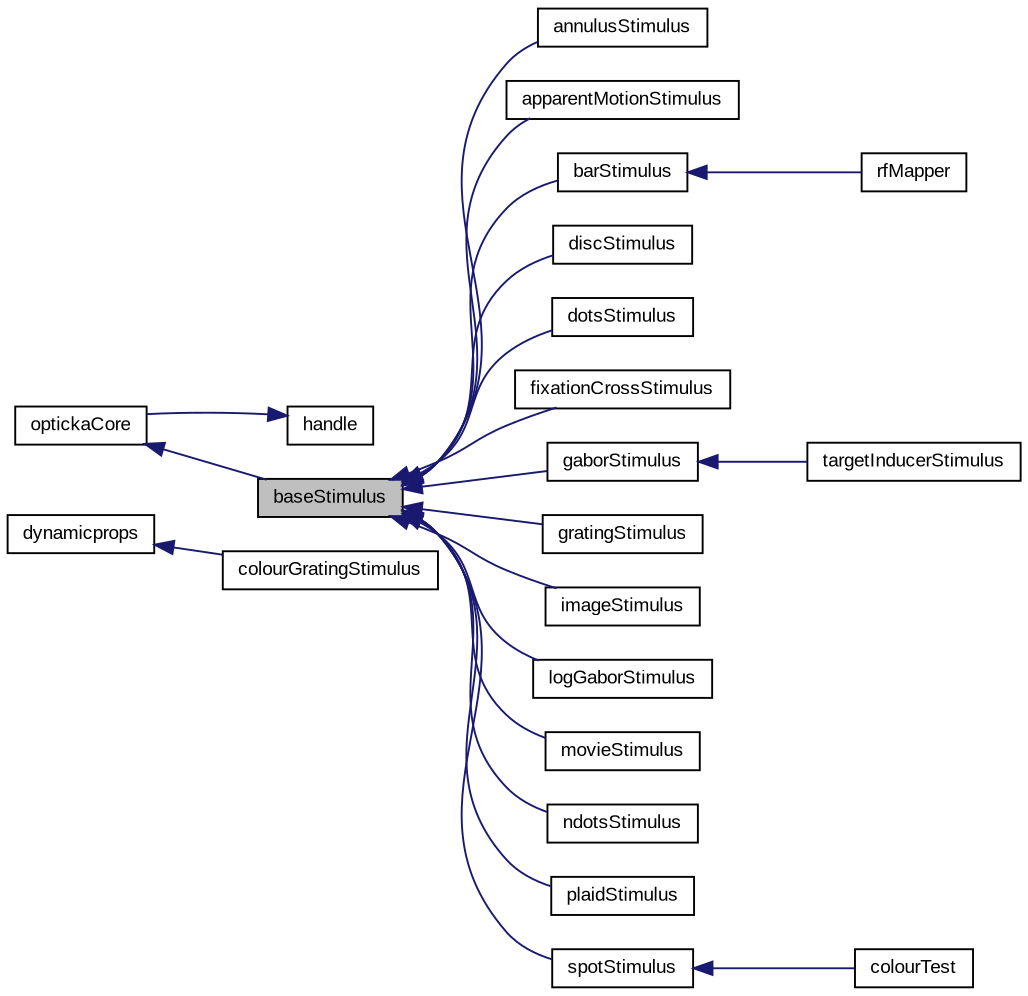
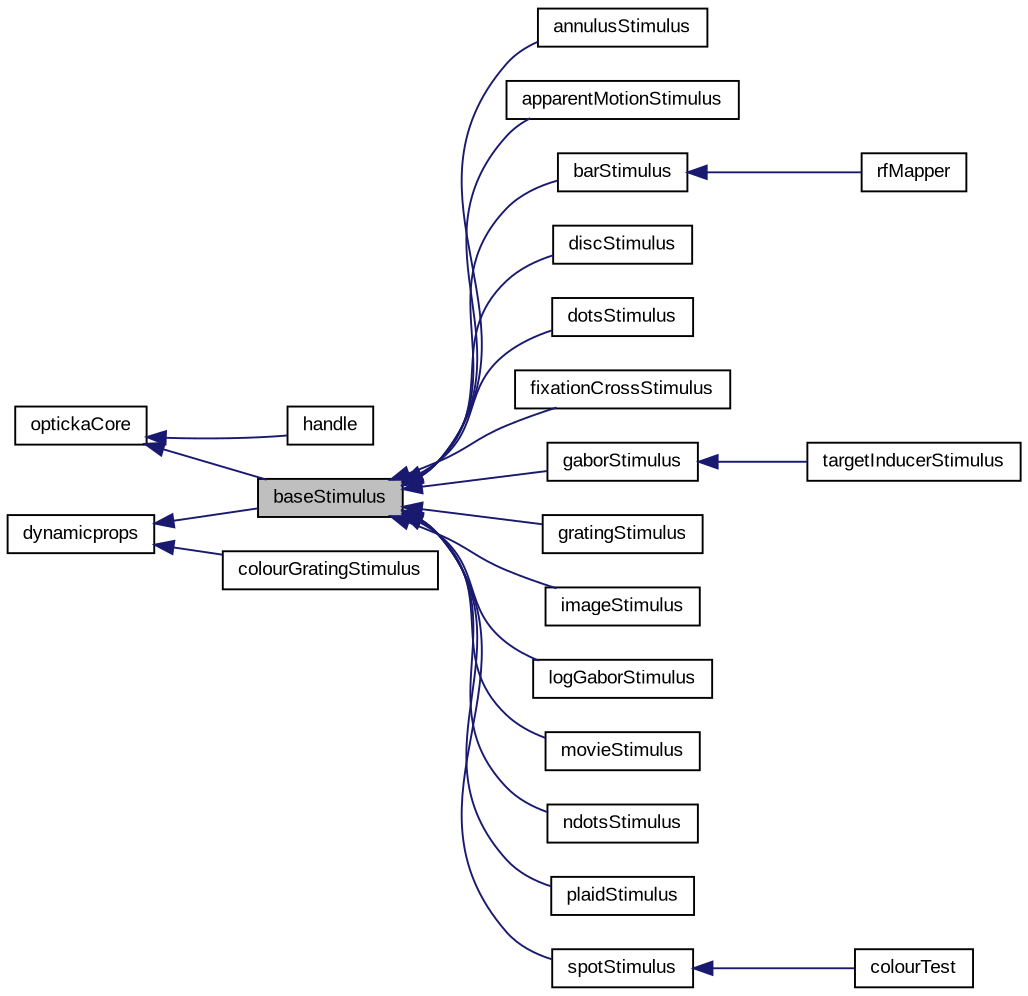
(207, 413) -> (227, 438)
none -> (216, 515)
